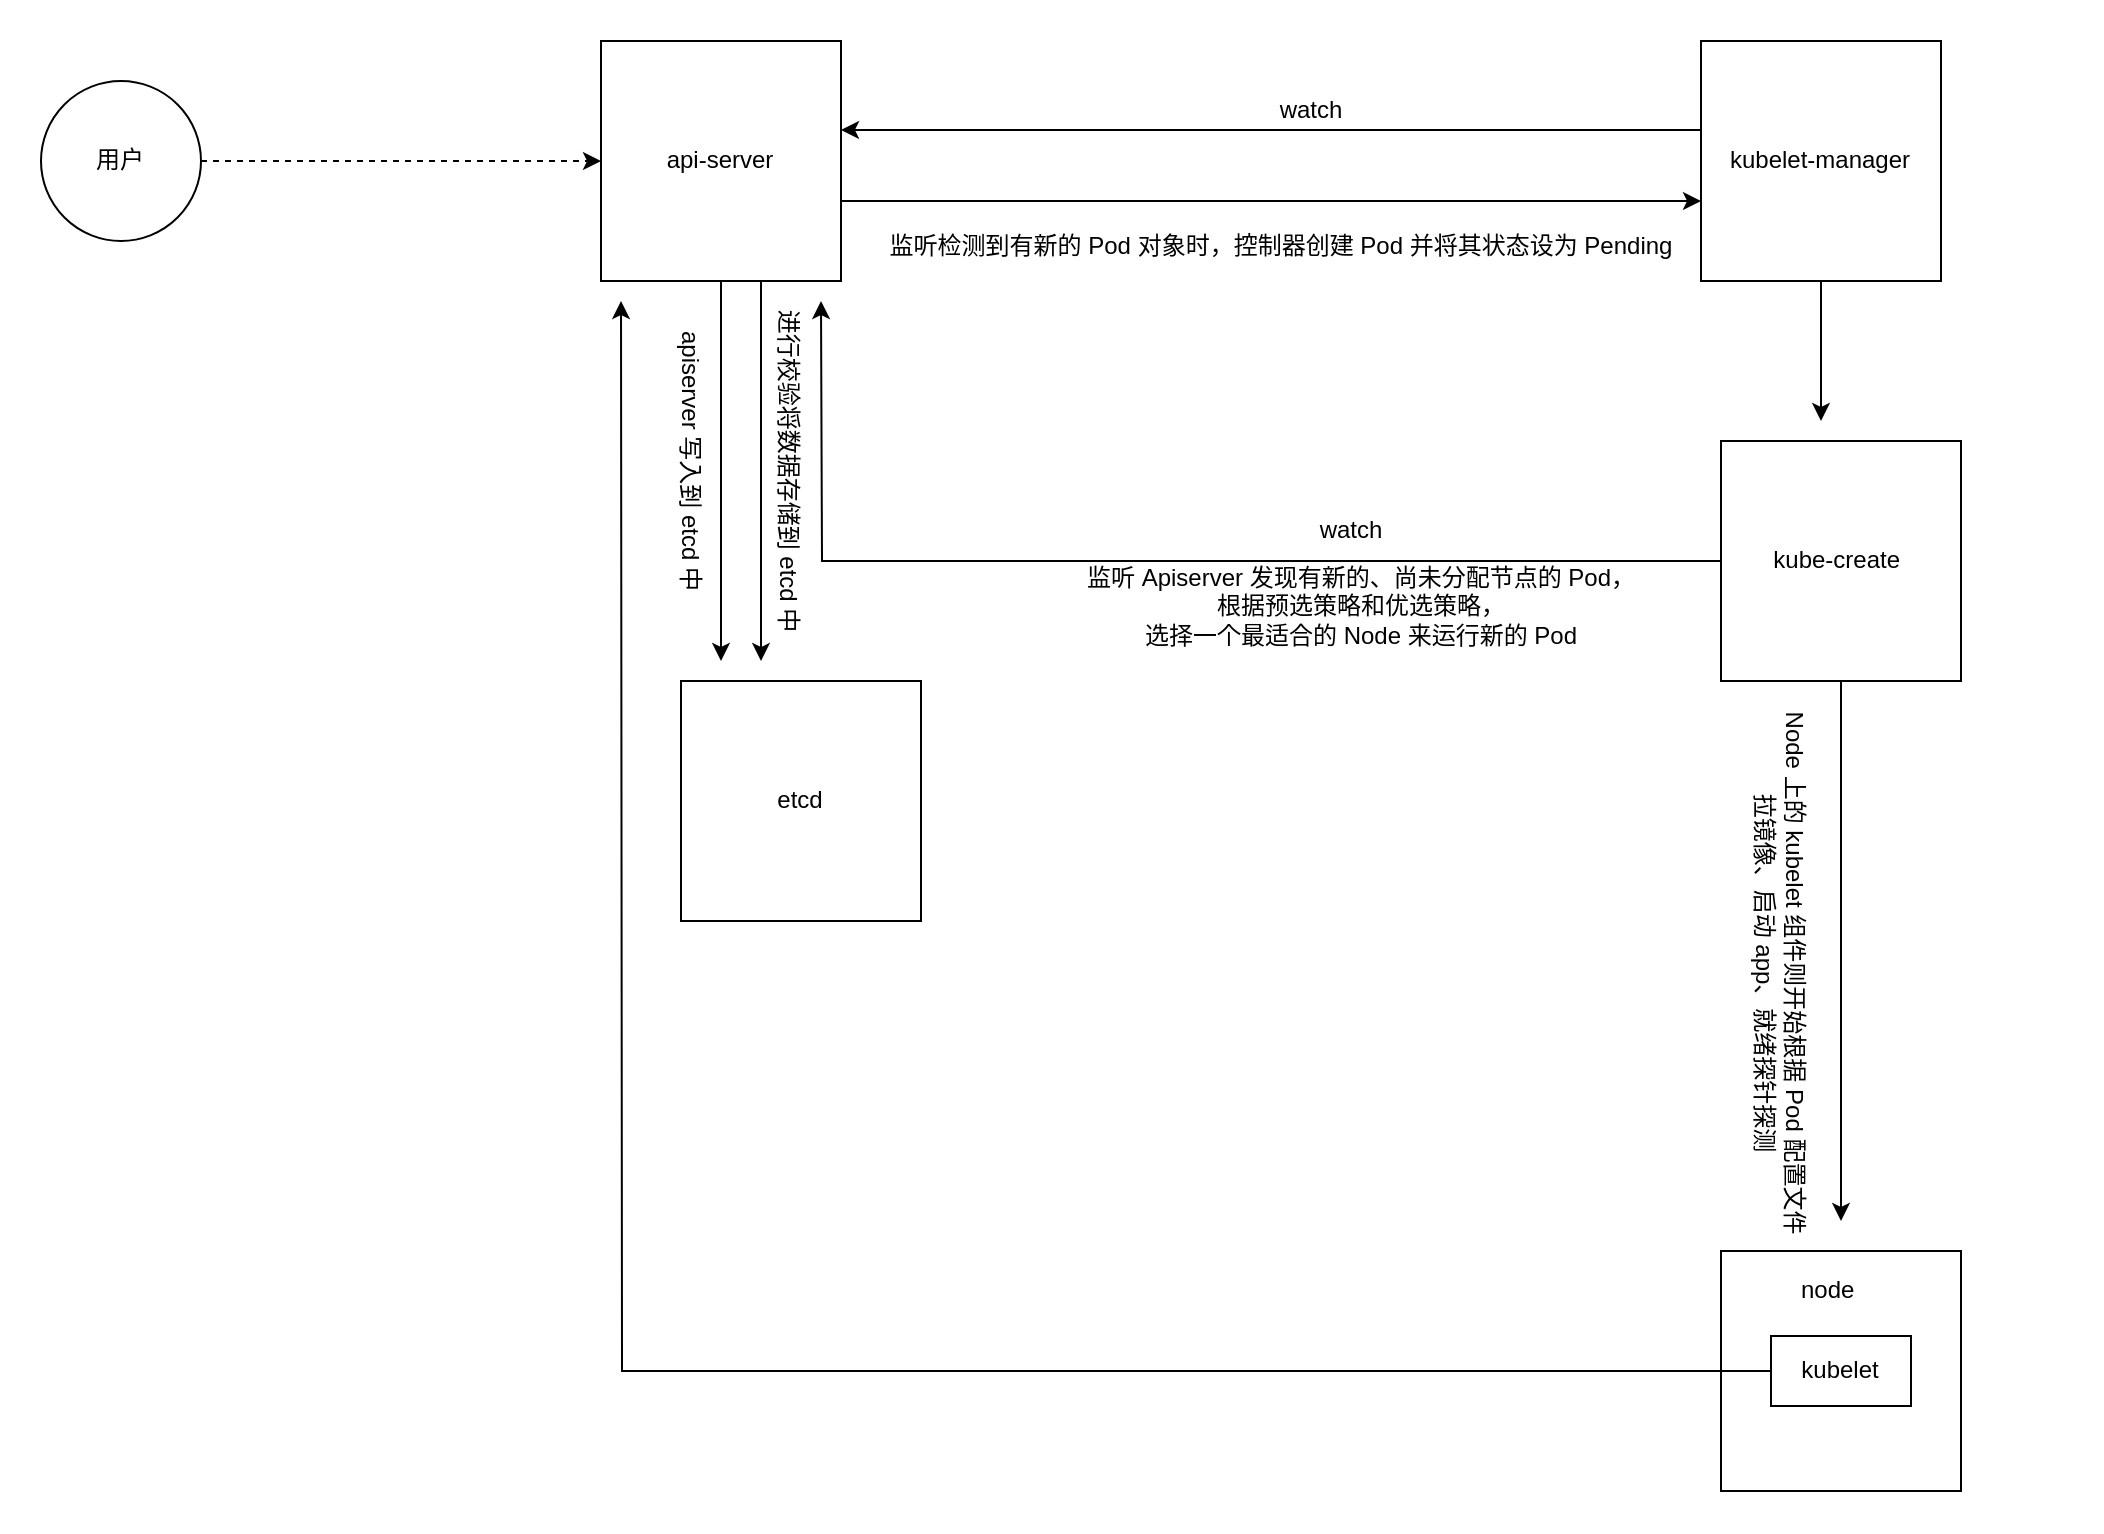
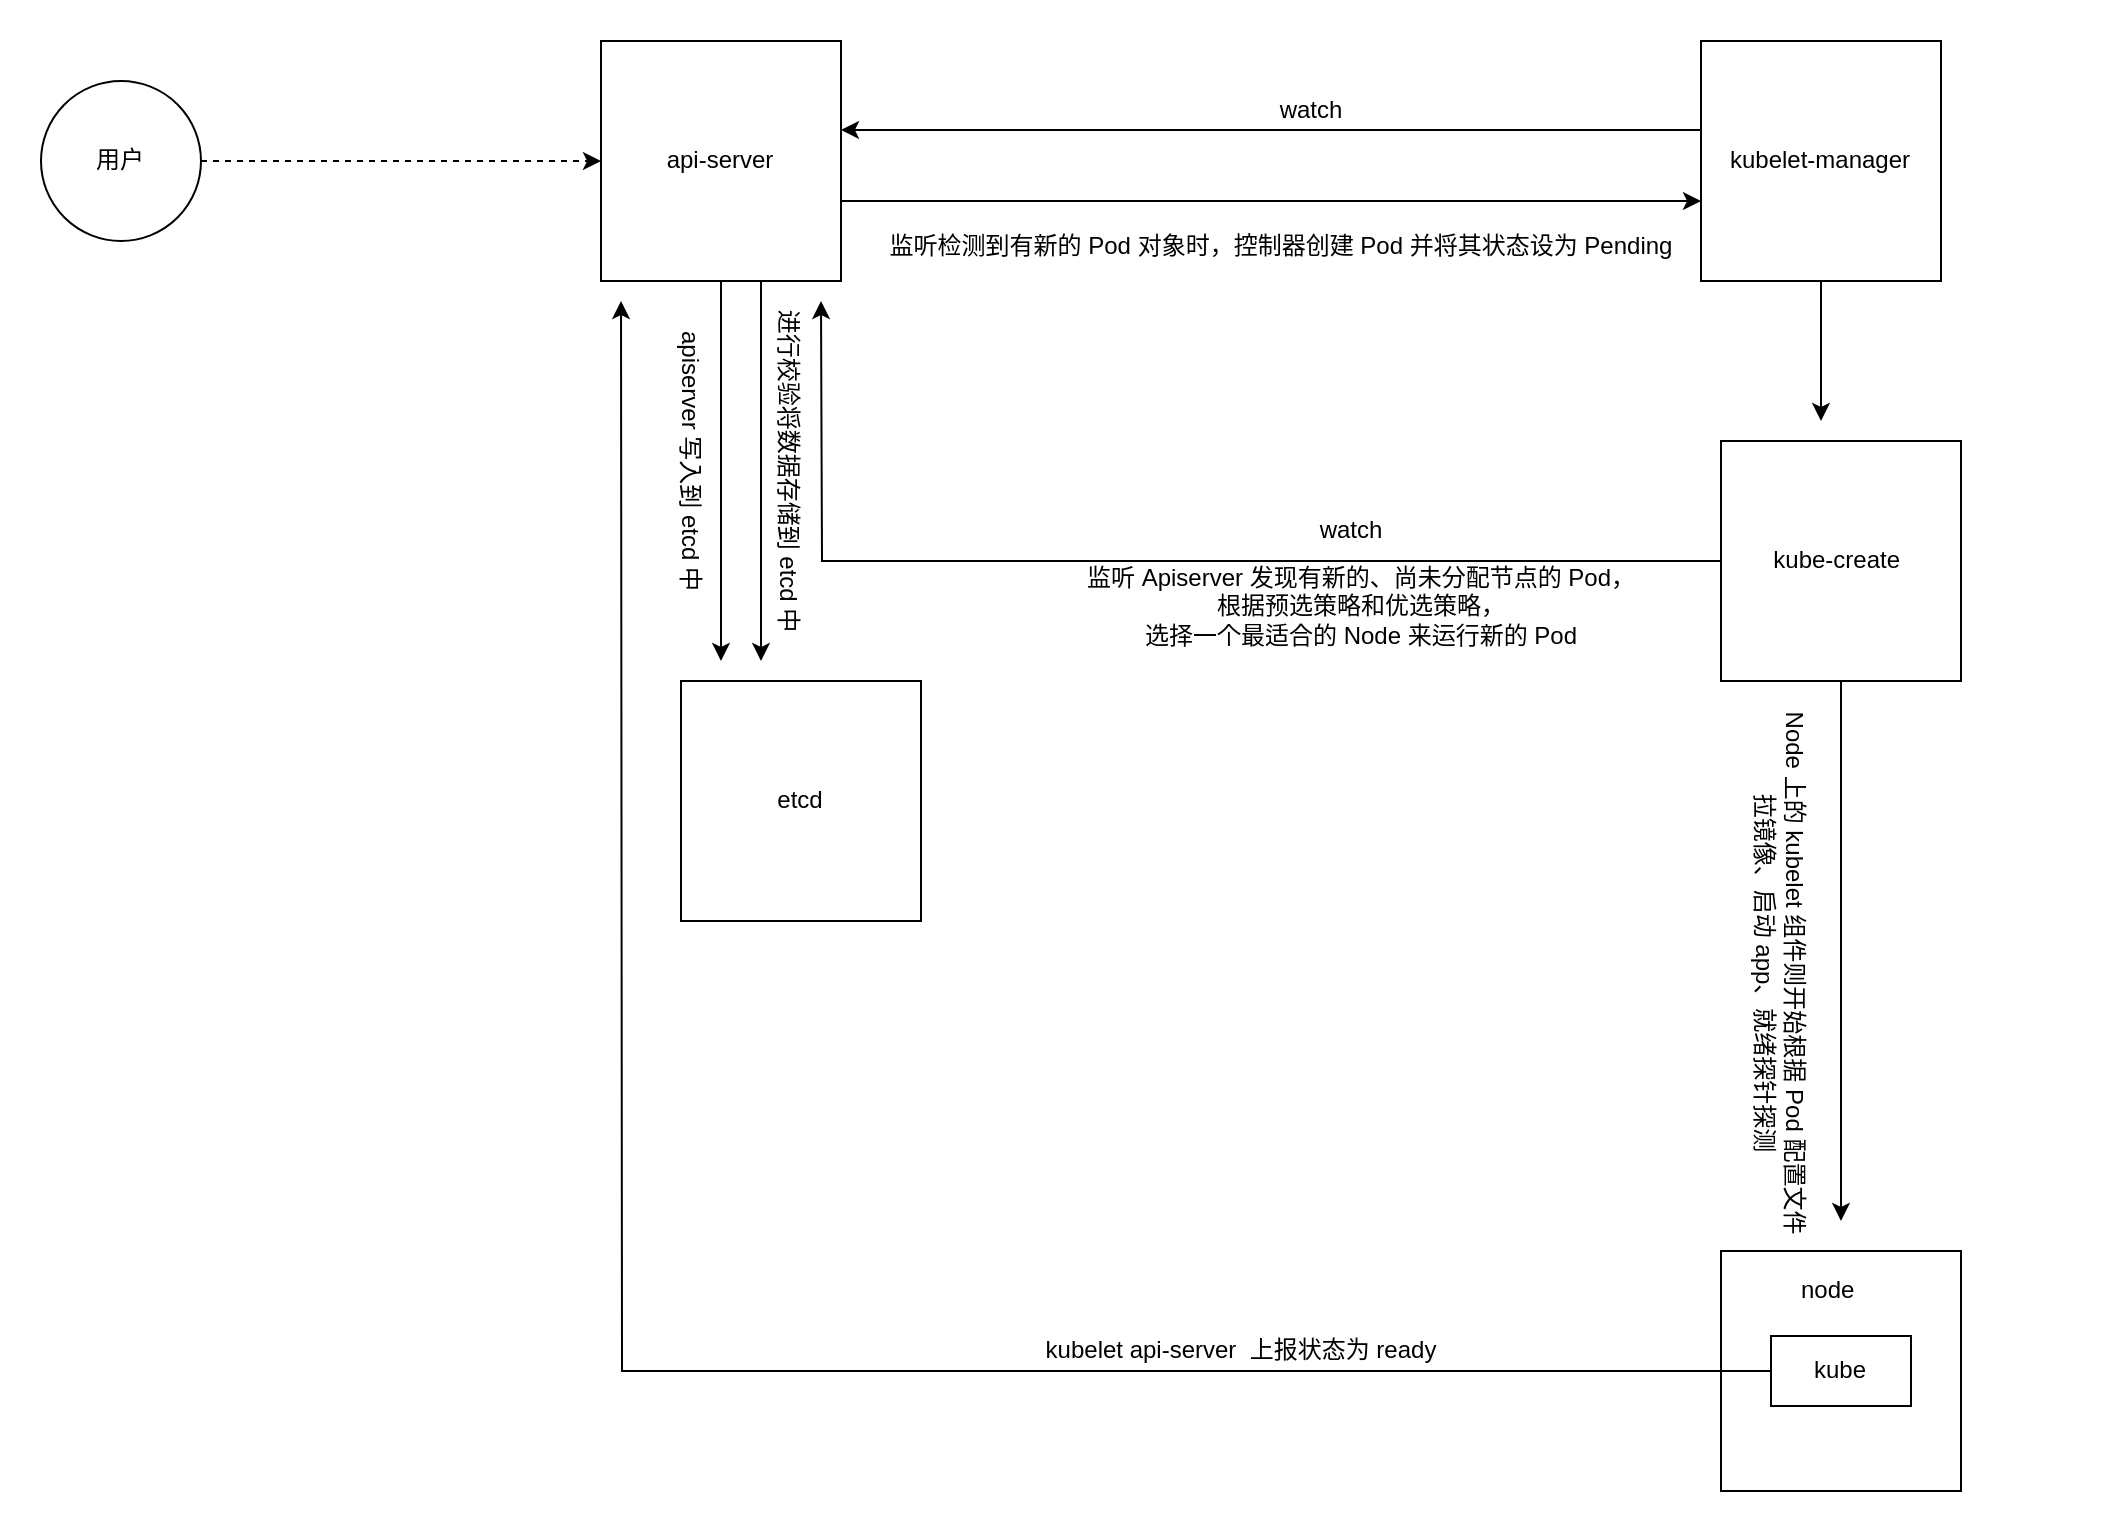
none -> (1241, 1351)
(1841, 1371) -> (1841, 1371)
